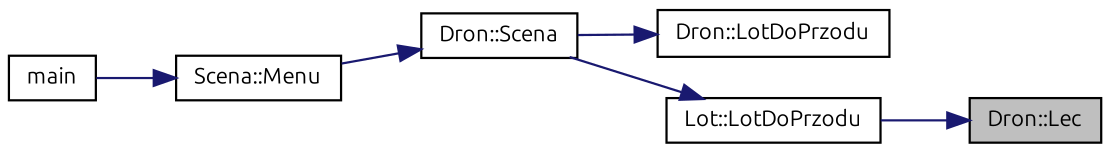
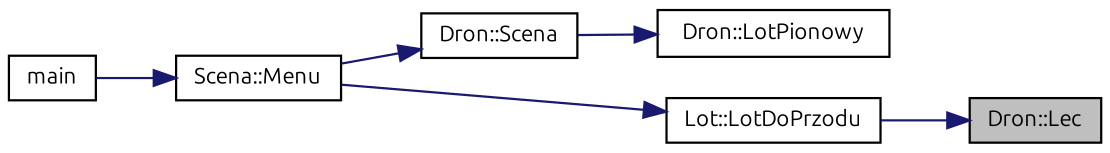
(774, 33) -> (774, 33)
(625, 75) -> (492, 97)
